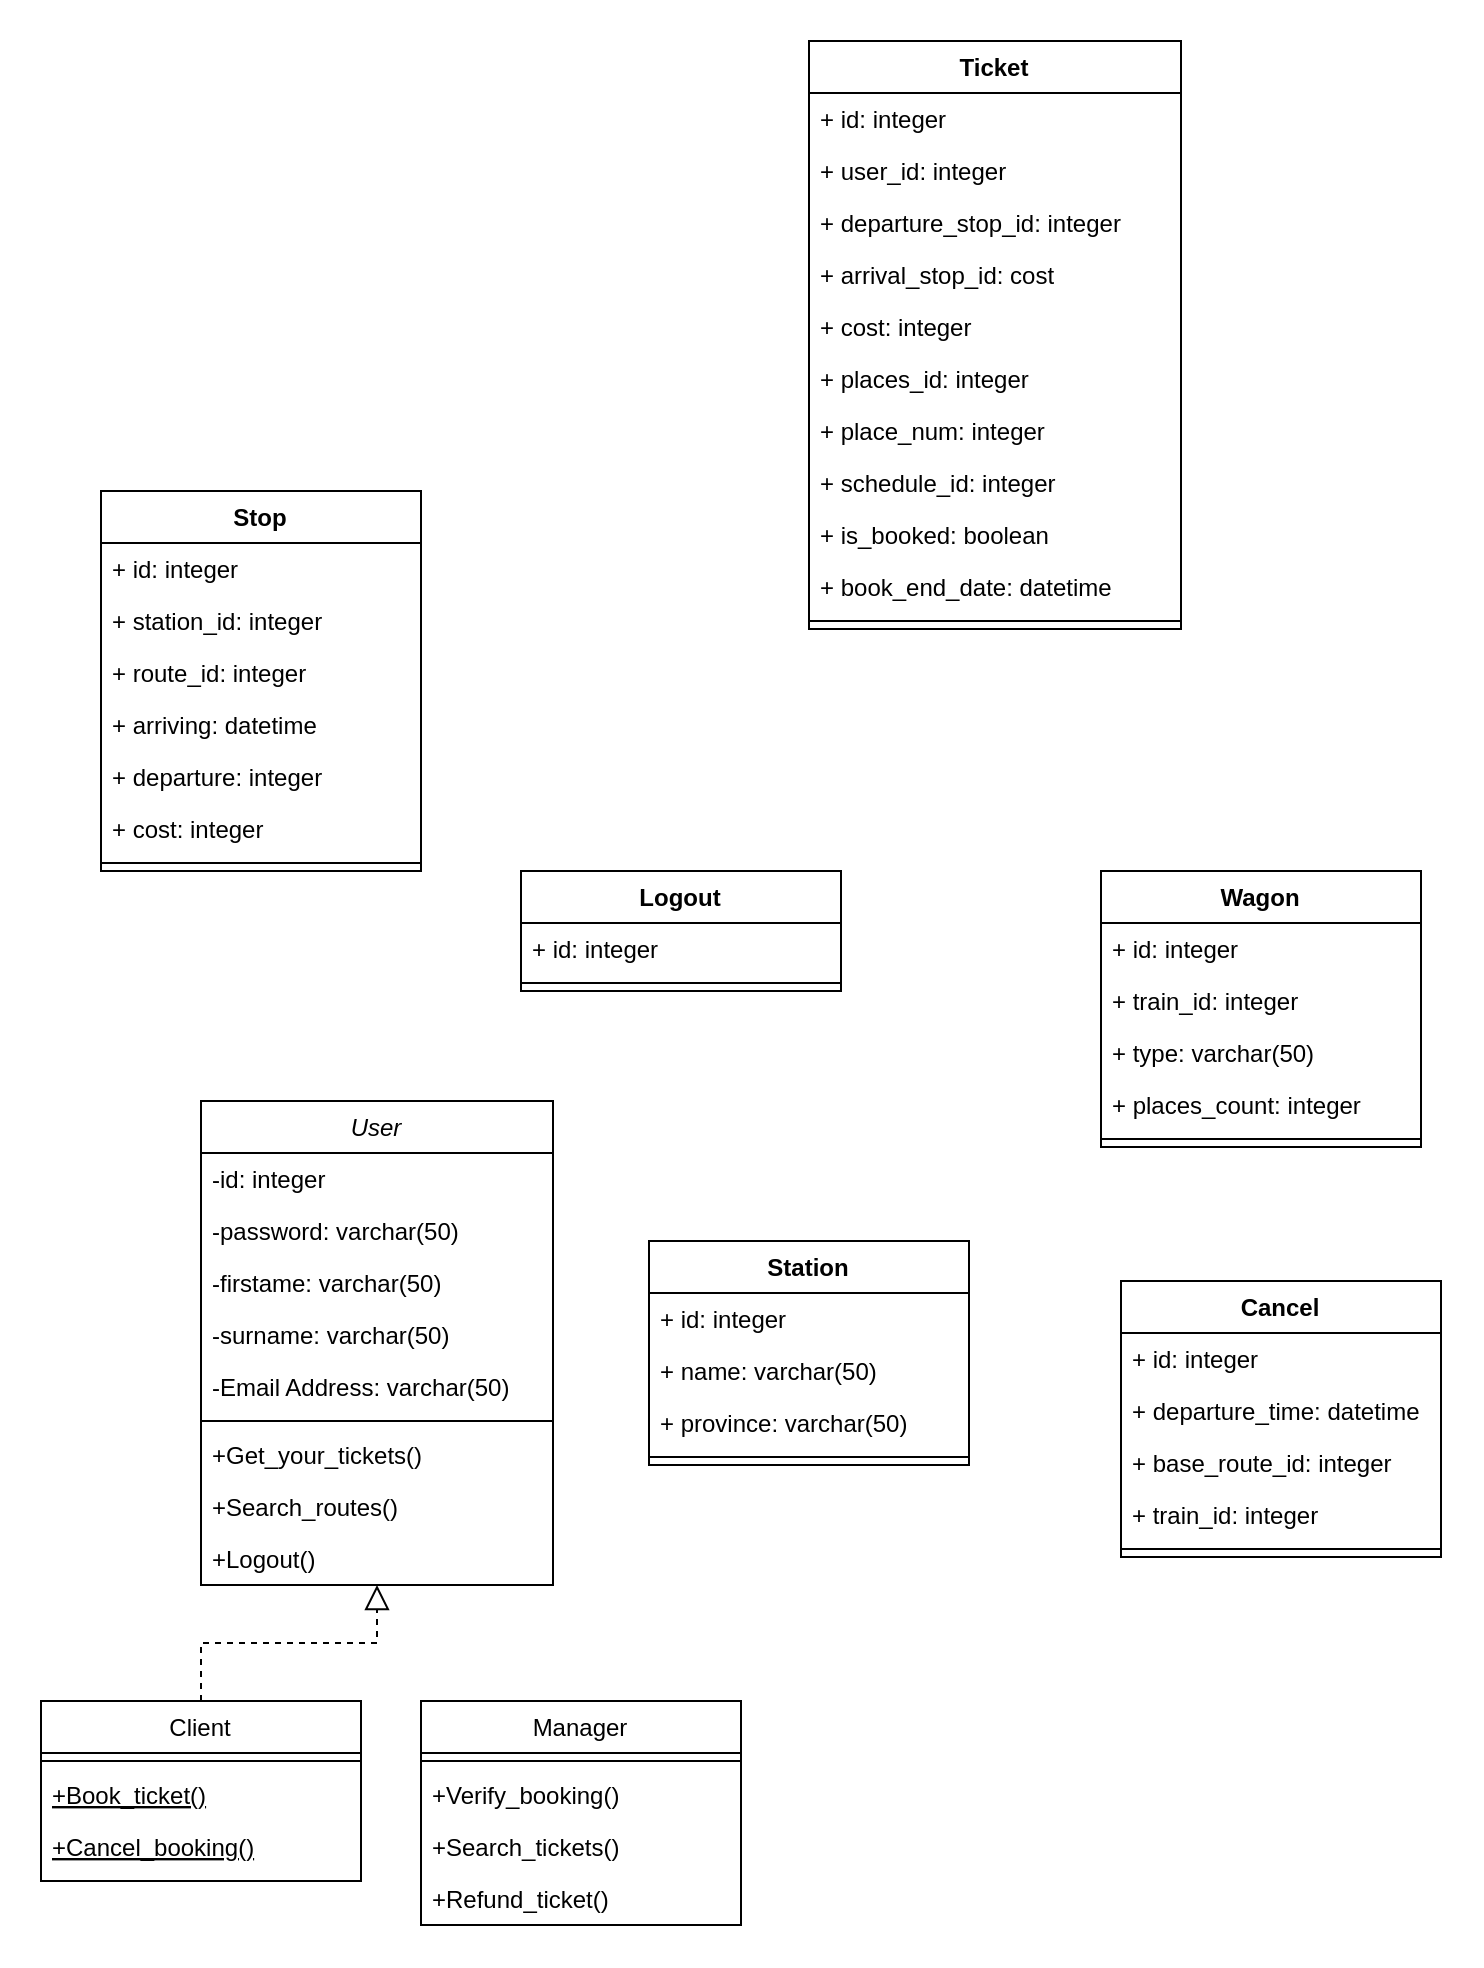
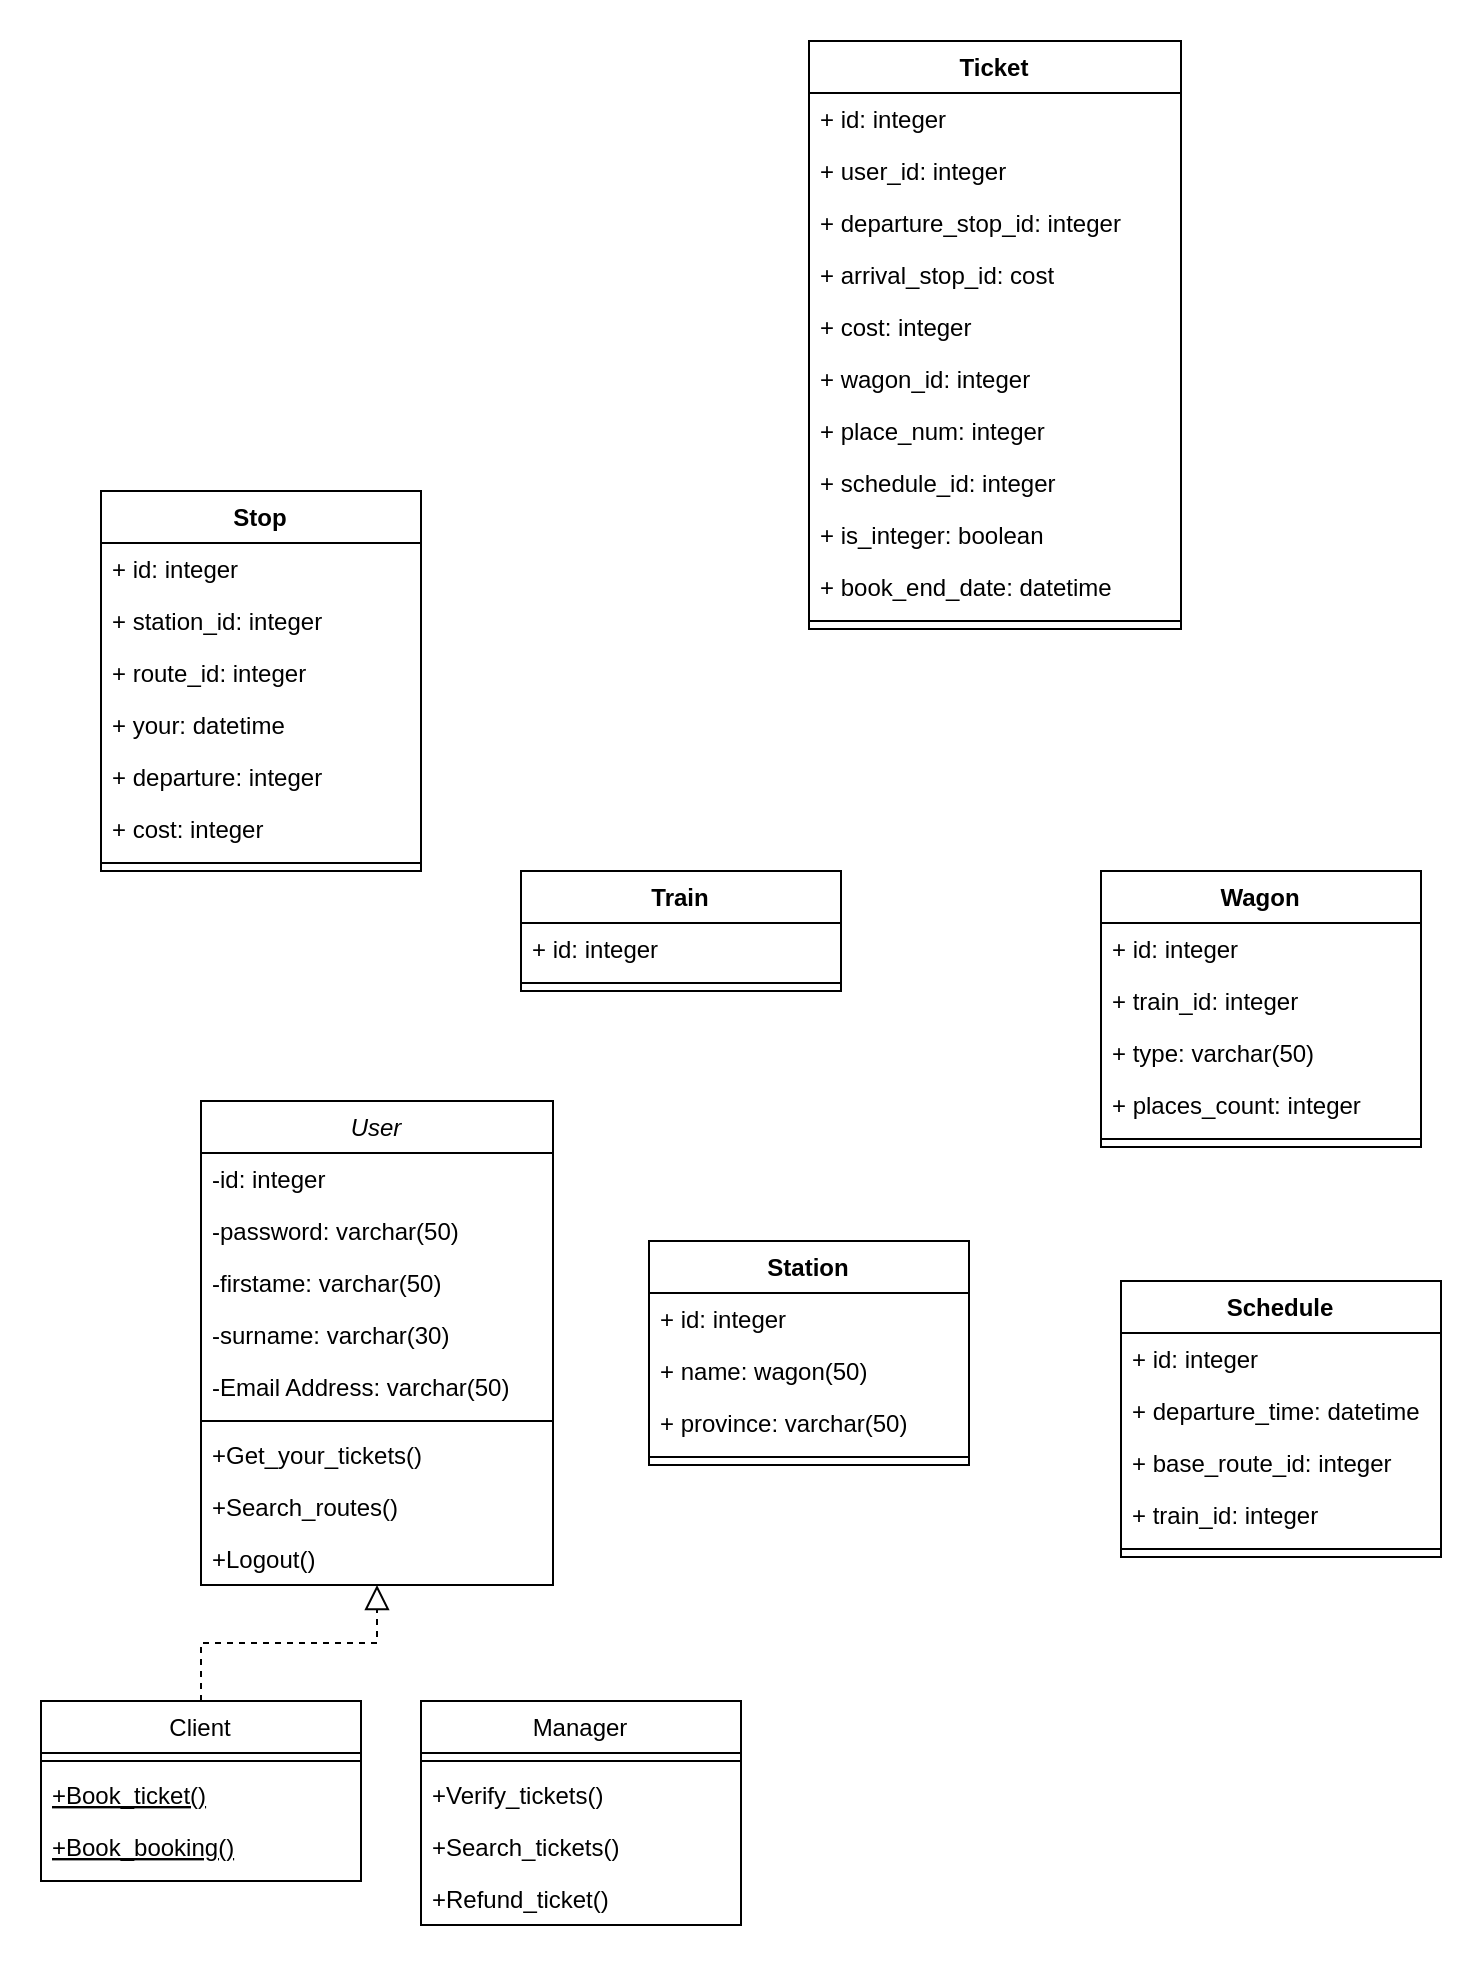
(936, 380) -> (932, 380)
(939, 536) -> (942, 536)
(228, 726) -> (207, 726)
(680, 898) -> (680, 898)
(1280, 1308) -> (1280, 1308)
(347, 1336) -> (347, 1336)
(778, 1372) -> (765, 1372)
(540, 1796) -> (540, 1796)
(160, 1848) -> (150, 1848)
